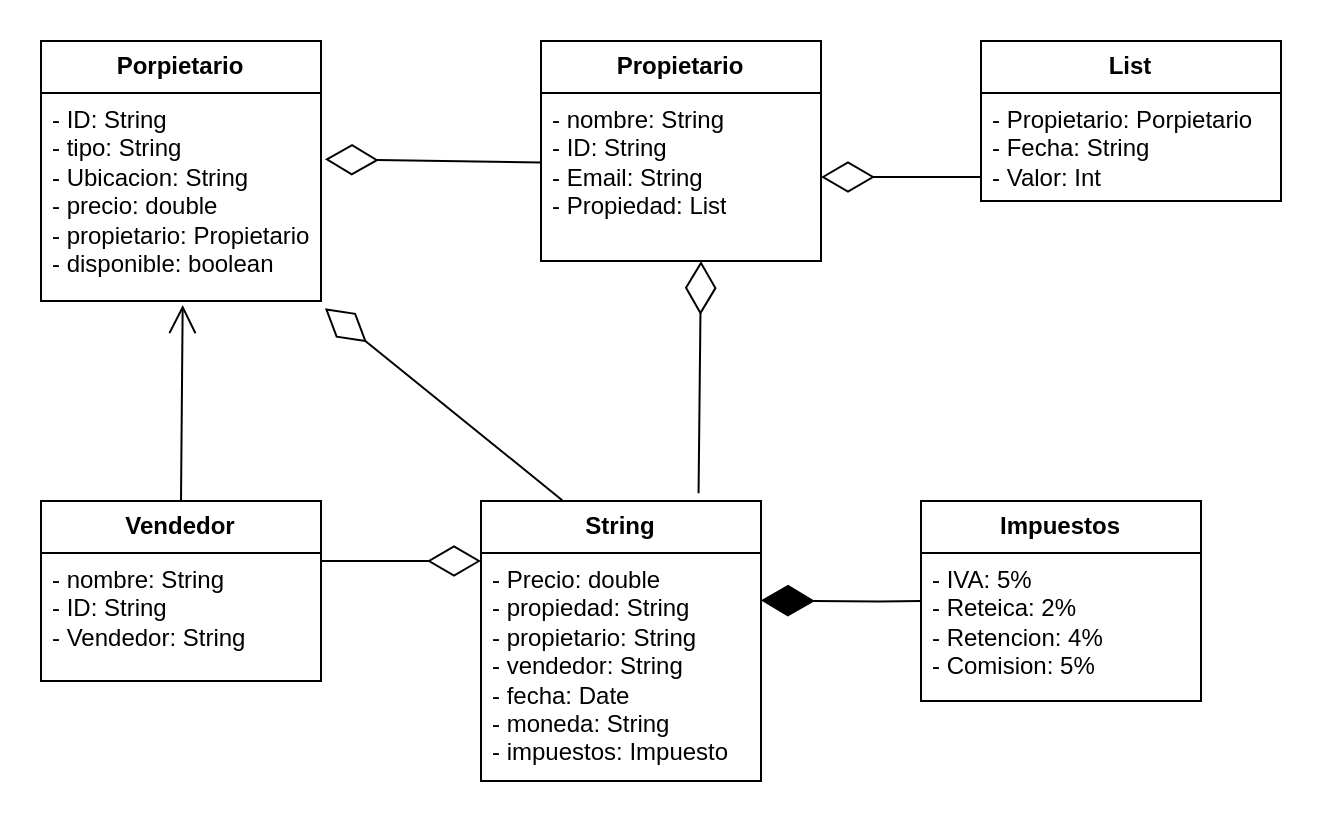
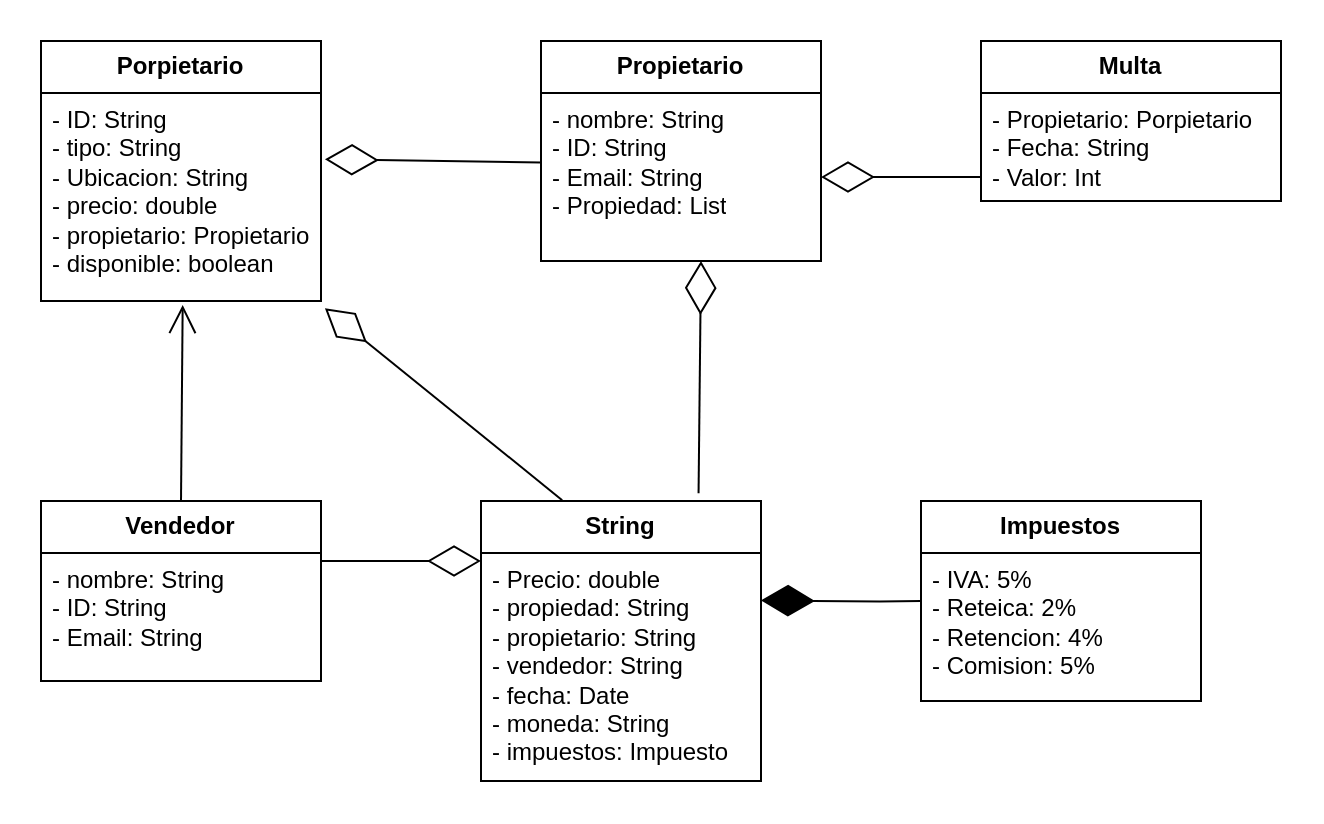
(1131, 67) -> (1131, 67)
(161, 610) -> (148, 610)
